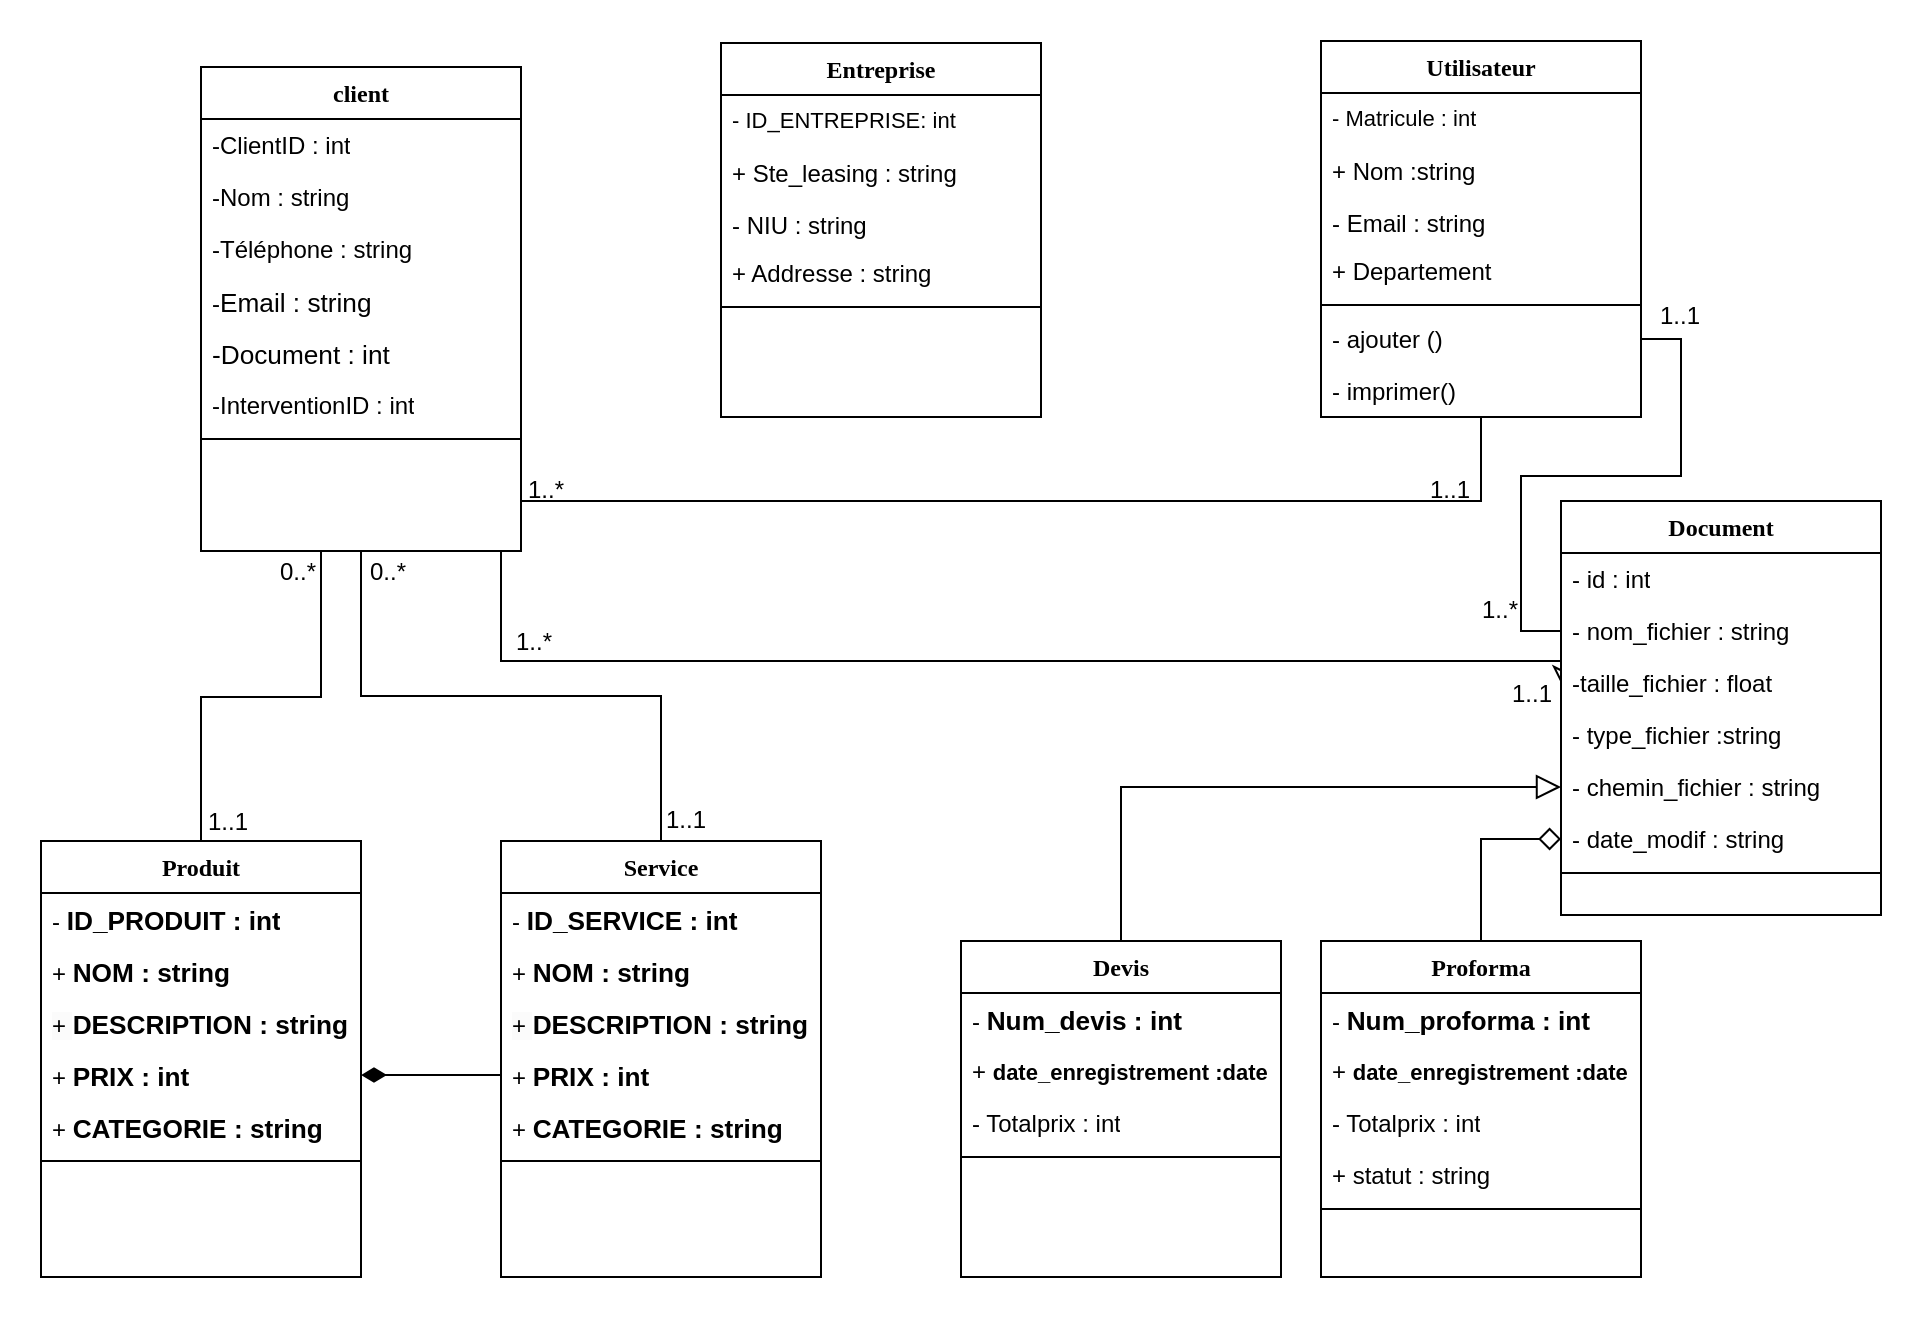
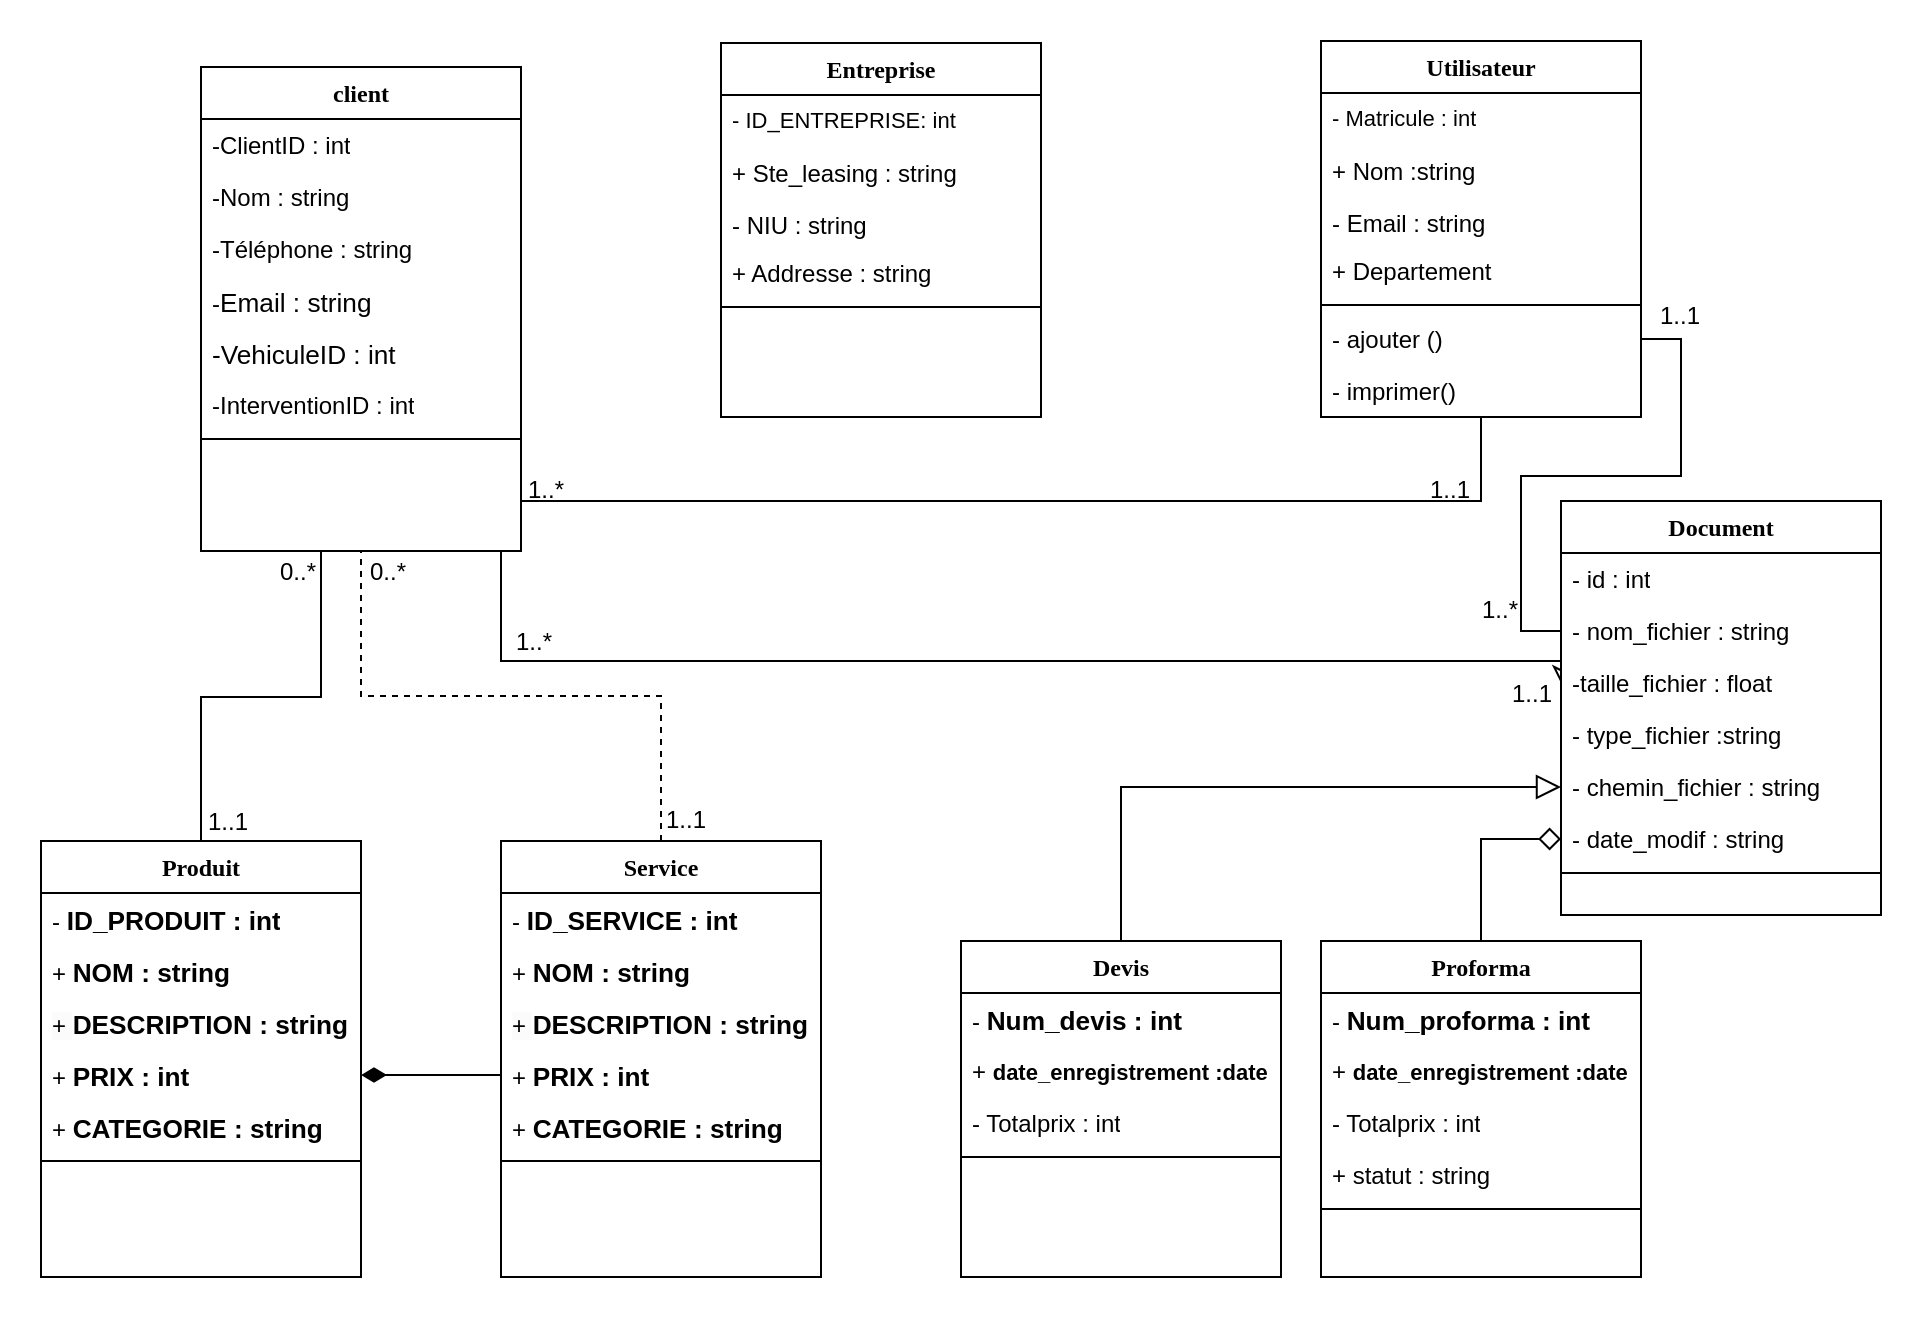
(301, 355) -> (309, 355)
(509, 696) -> (509, 696)
